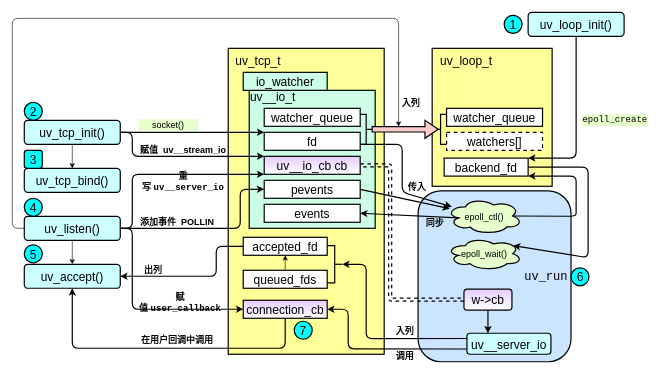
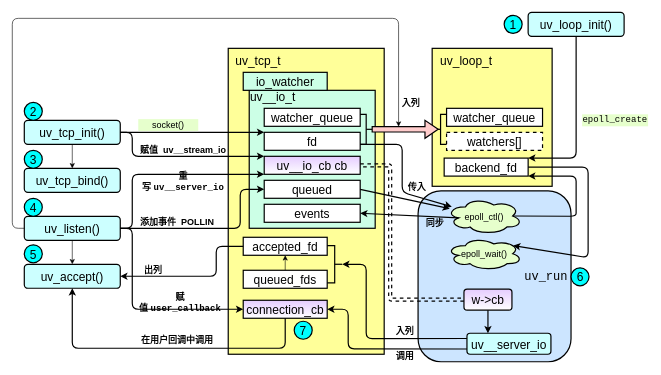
(33, 159) -> (33, 159)
(312, 189) -> (312, 189)
